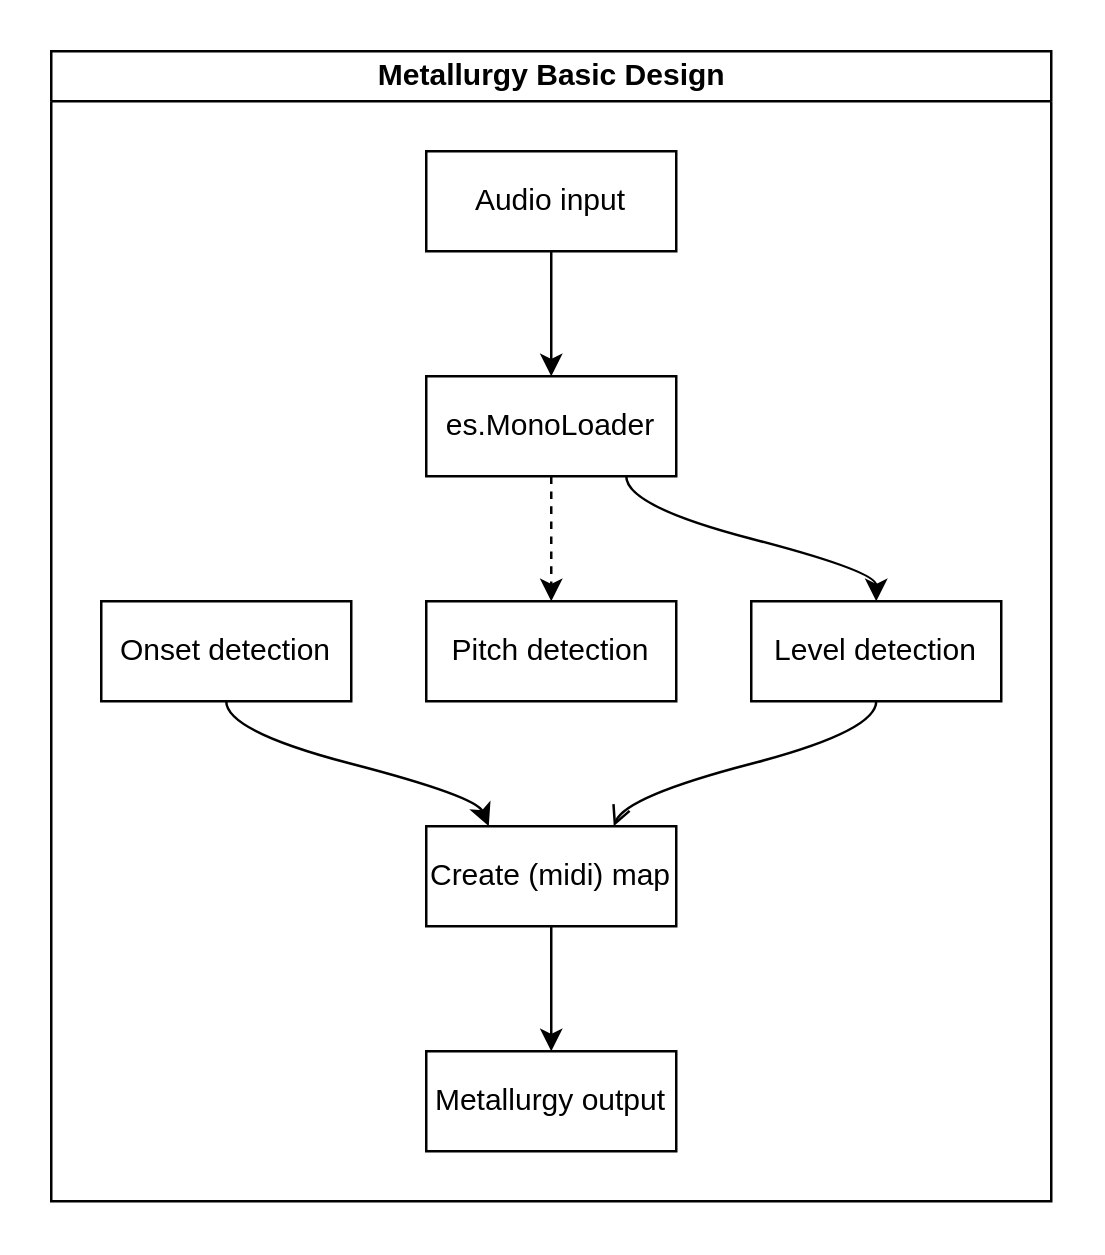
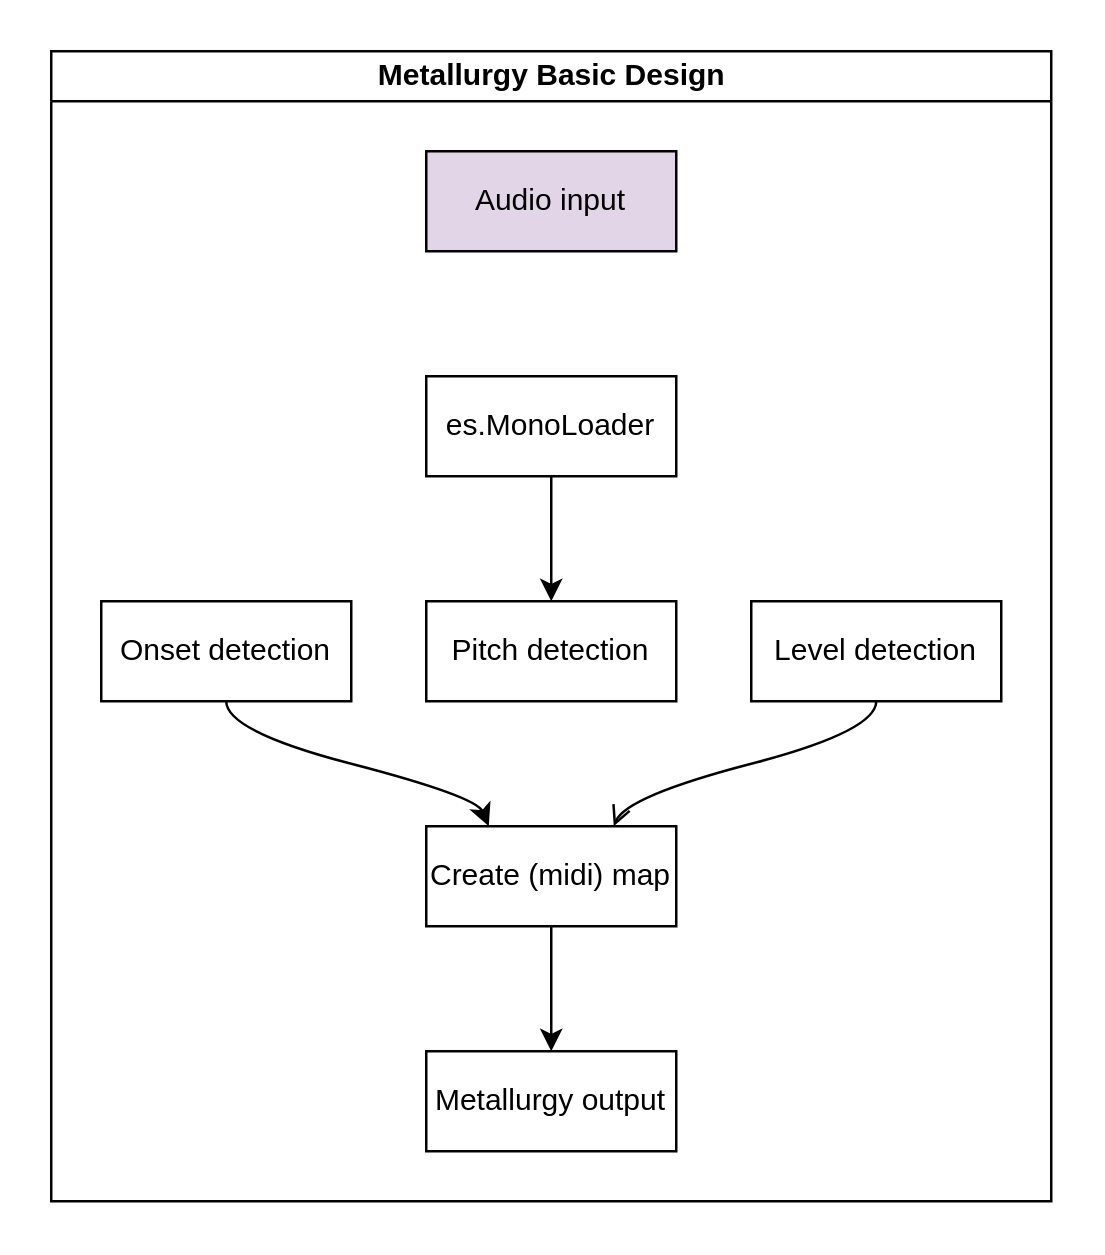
(551, 201) -> (551, 201)
(551, 303) -> none
(551, 531) -> (551, 531)
(747, 538) -> none
